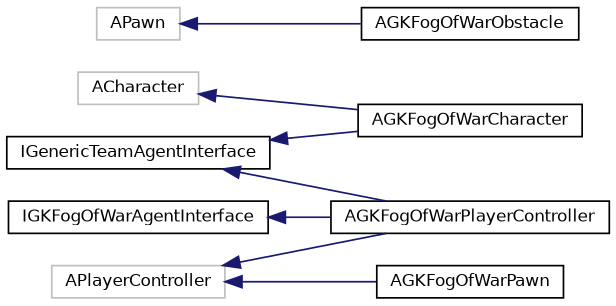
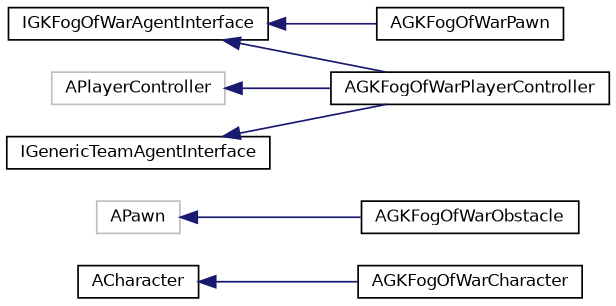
(138, 88) -> (138, 282)
(323, 135) -> none
(309, 282) -> (331, 24)
